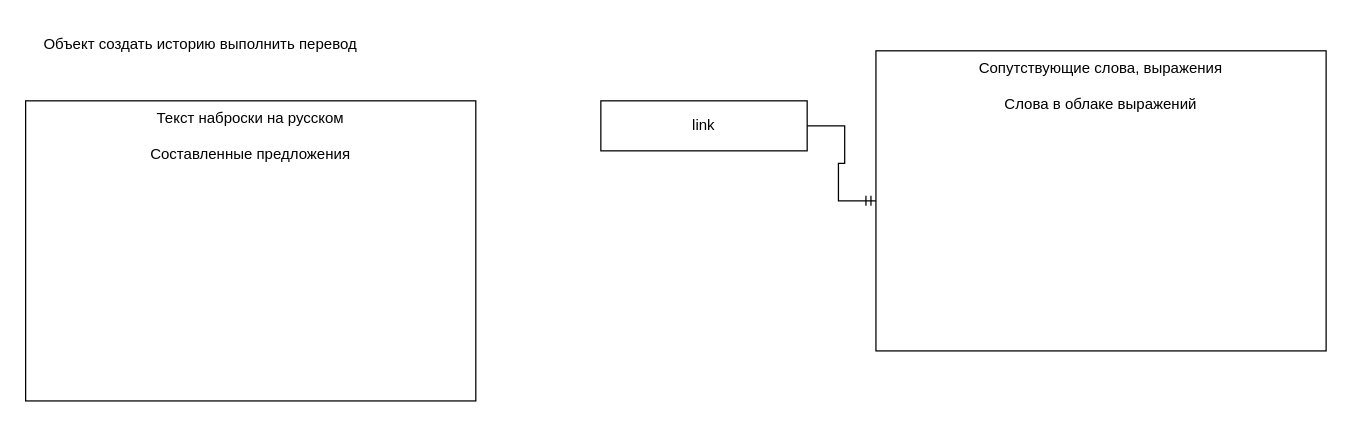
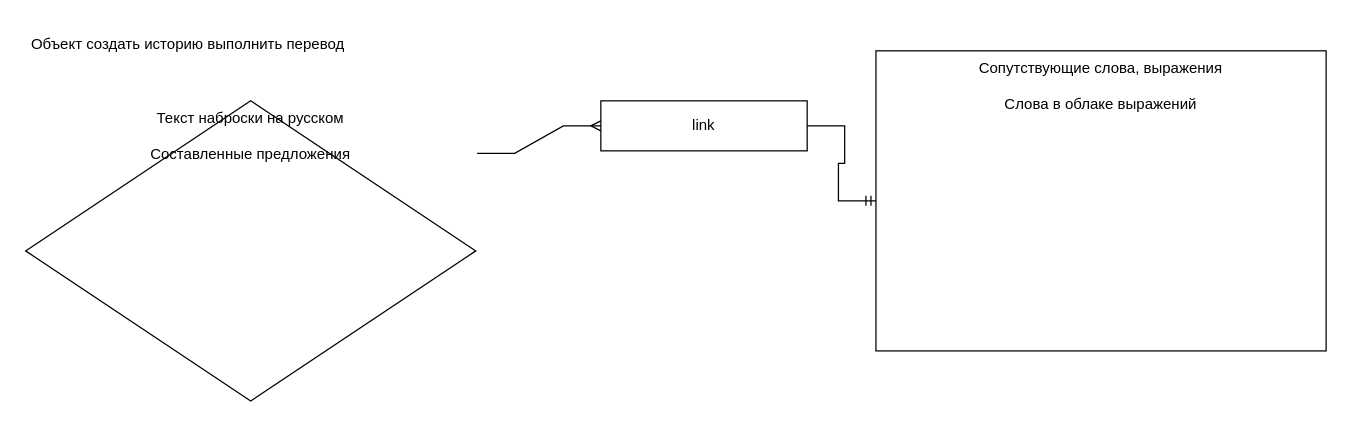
(201, 44) -> (188, 44)
none -> (538, 140)
(251, 251) -> (251, 251)
